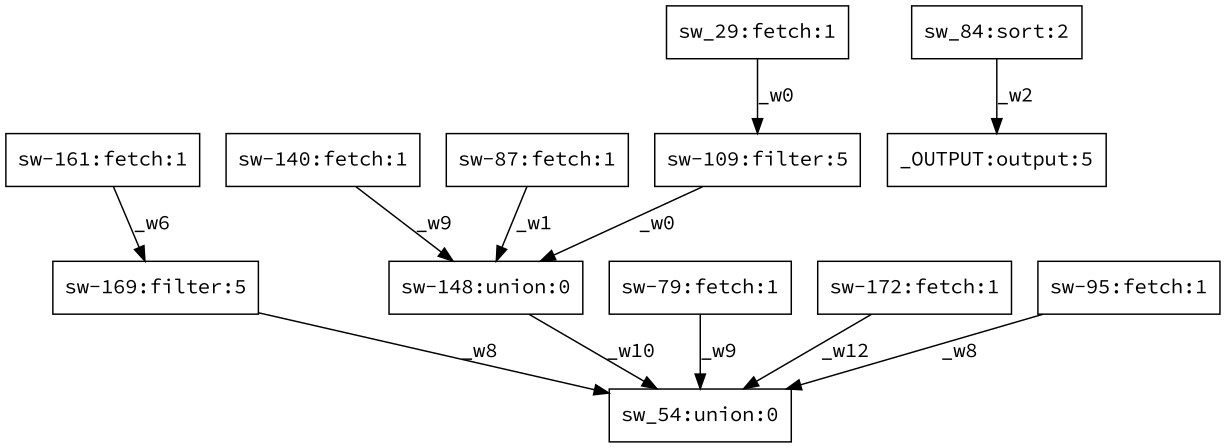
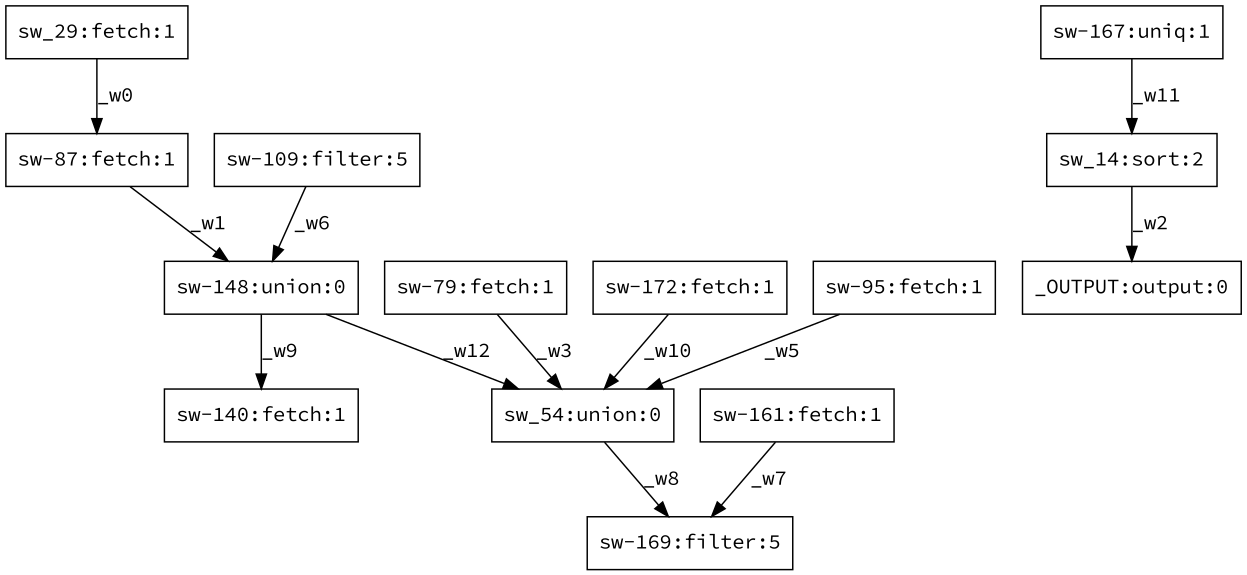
(997, 32) -> (1132, 160)
none -> (1132, 32)
(758, 89) -> (97, 89)
(997, 160) -> (1132, 288)
(399, 219) -> (261, 344)
(152, 224) -> (769, 479)
(657, 224) -> (312, 224)
(427, 351) -> (632, 474)
(631, 352) -> (467, 352)
(719, 352) -> (554, 352)
(846, 352) -> (668, 352)
(959, 352) -> (782, 352)
